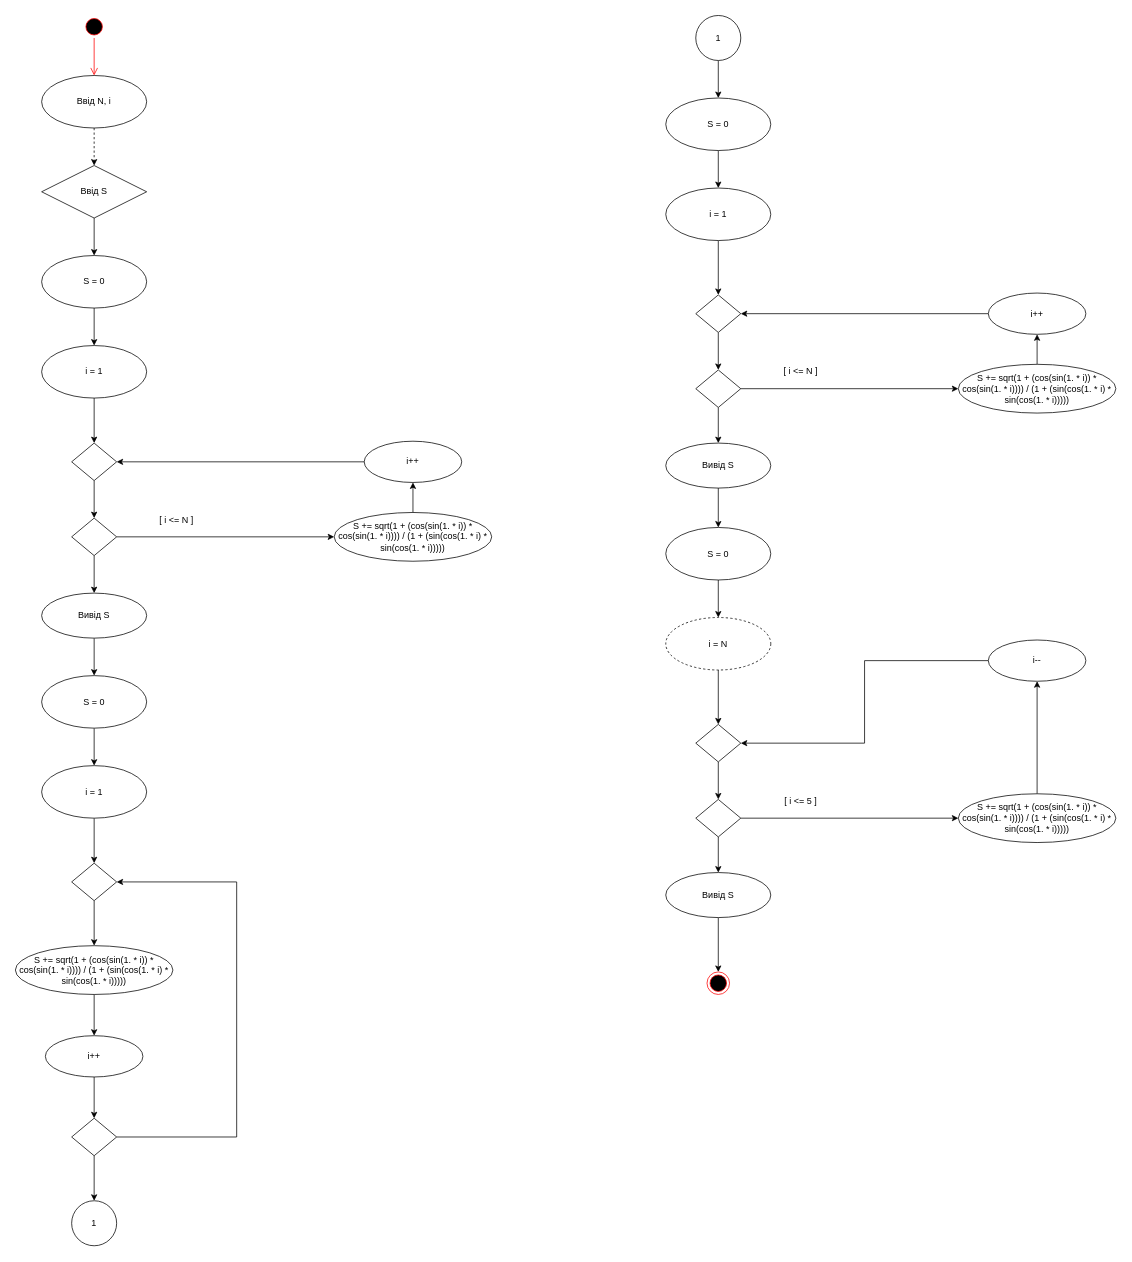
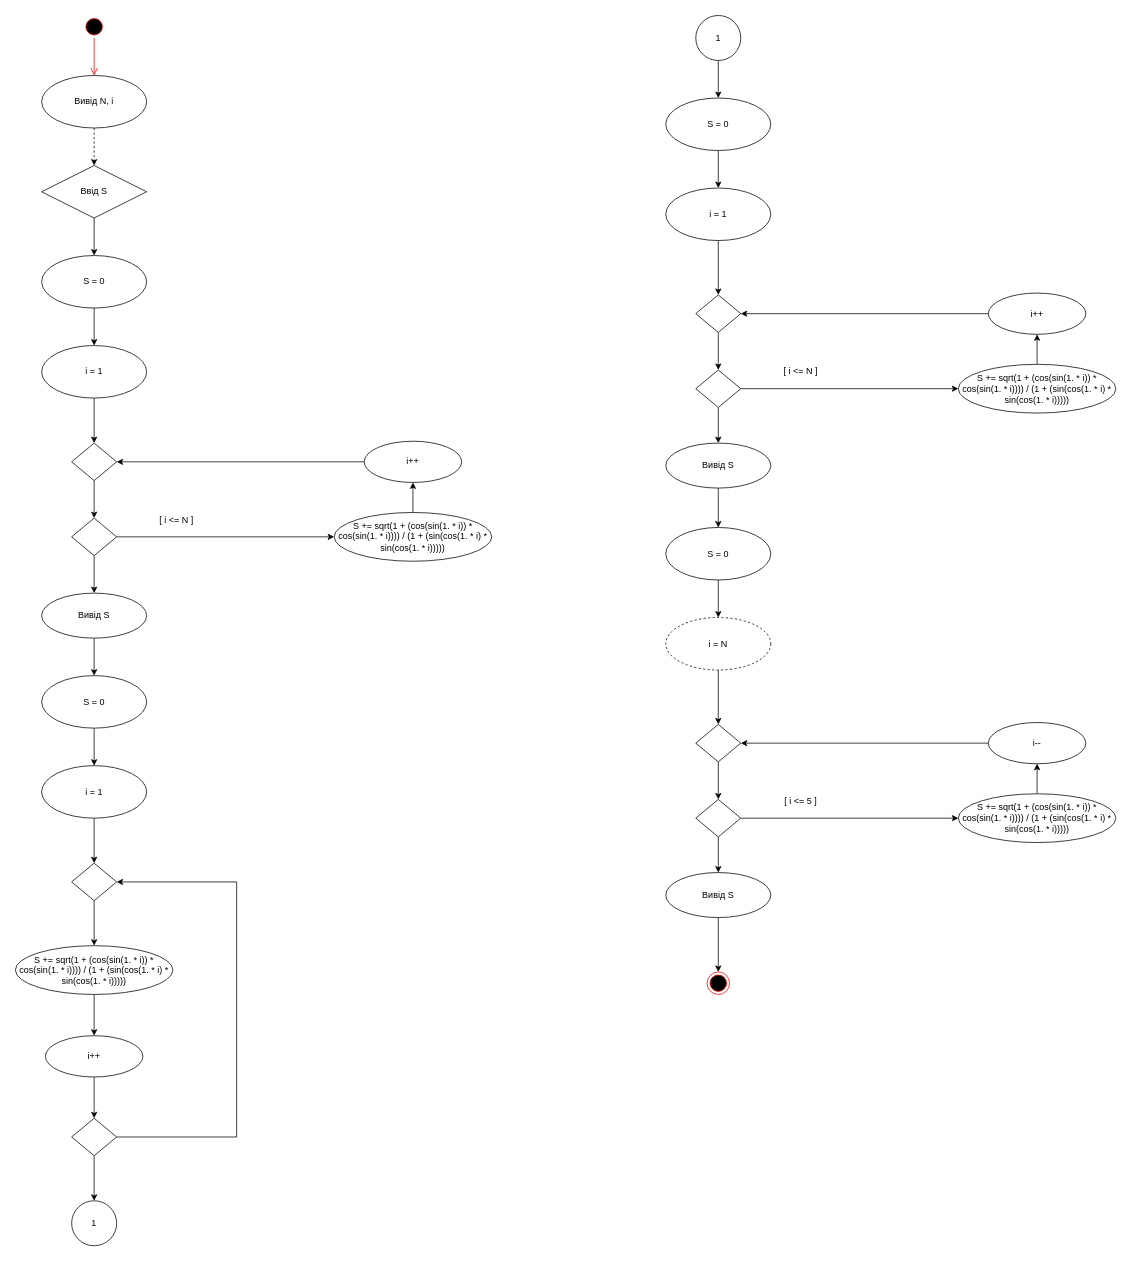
(94, 102) -> (94, 102)
(1037, 660) -> (1037, 743)
